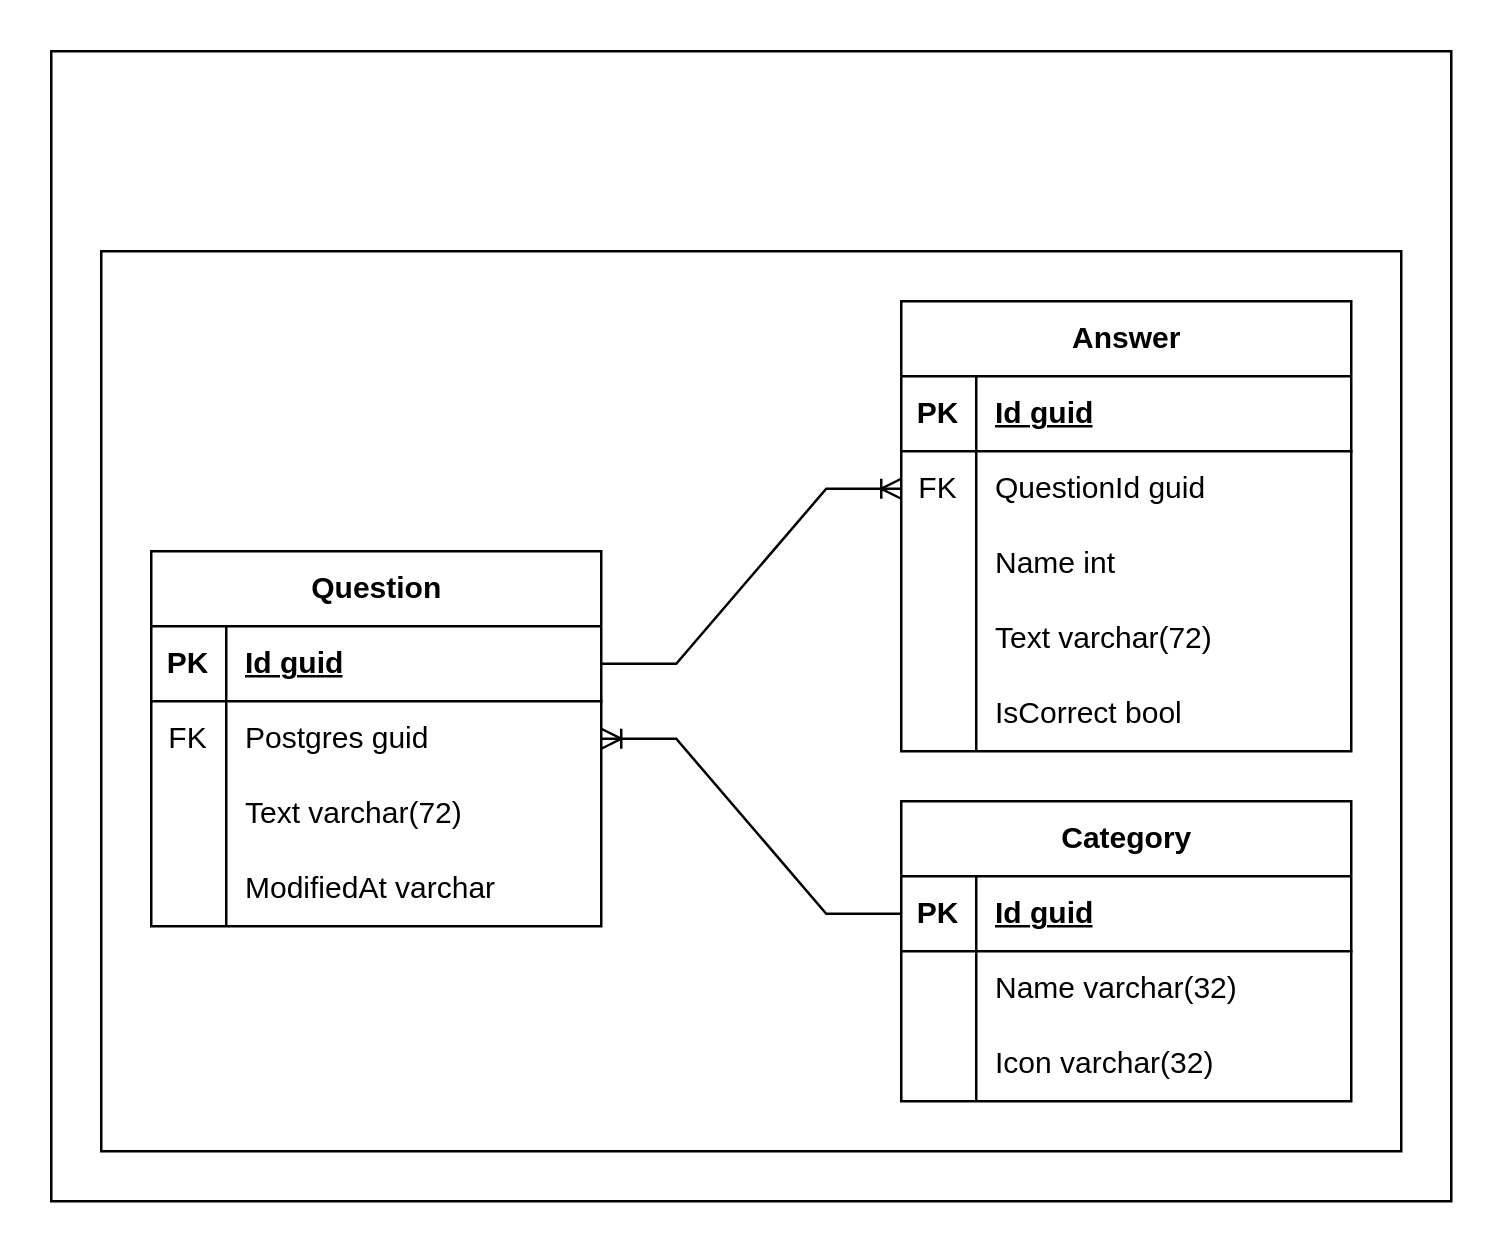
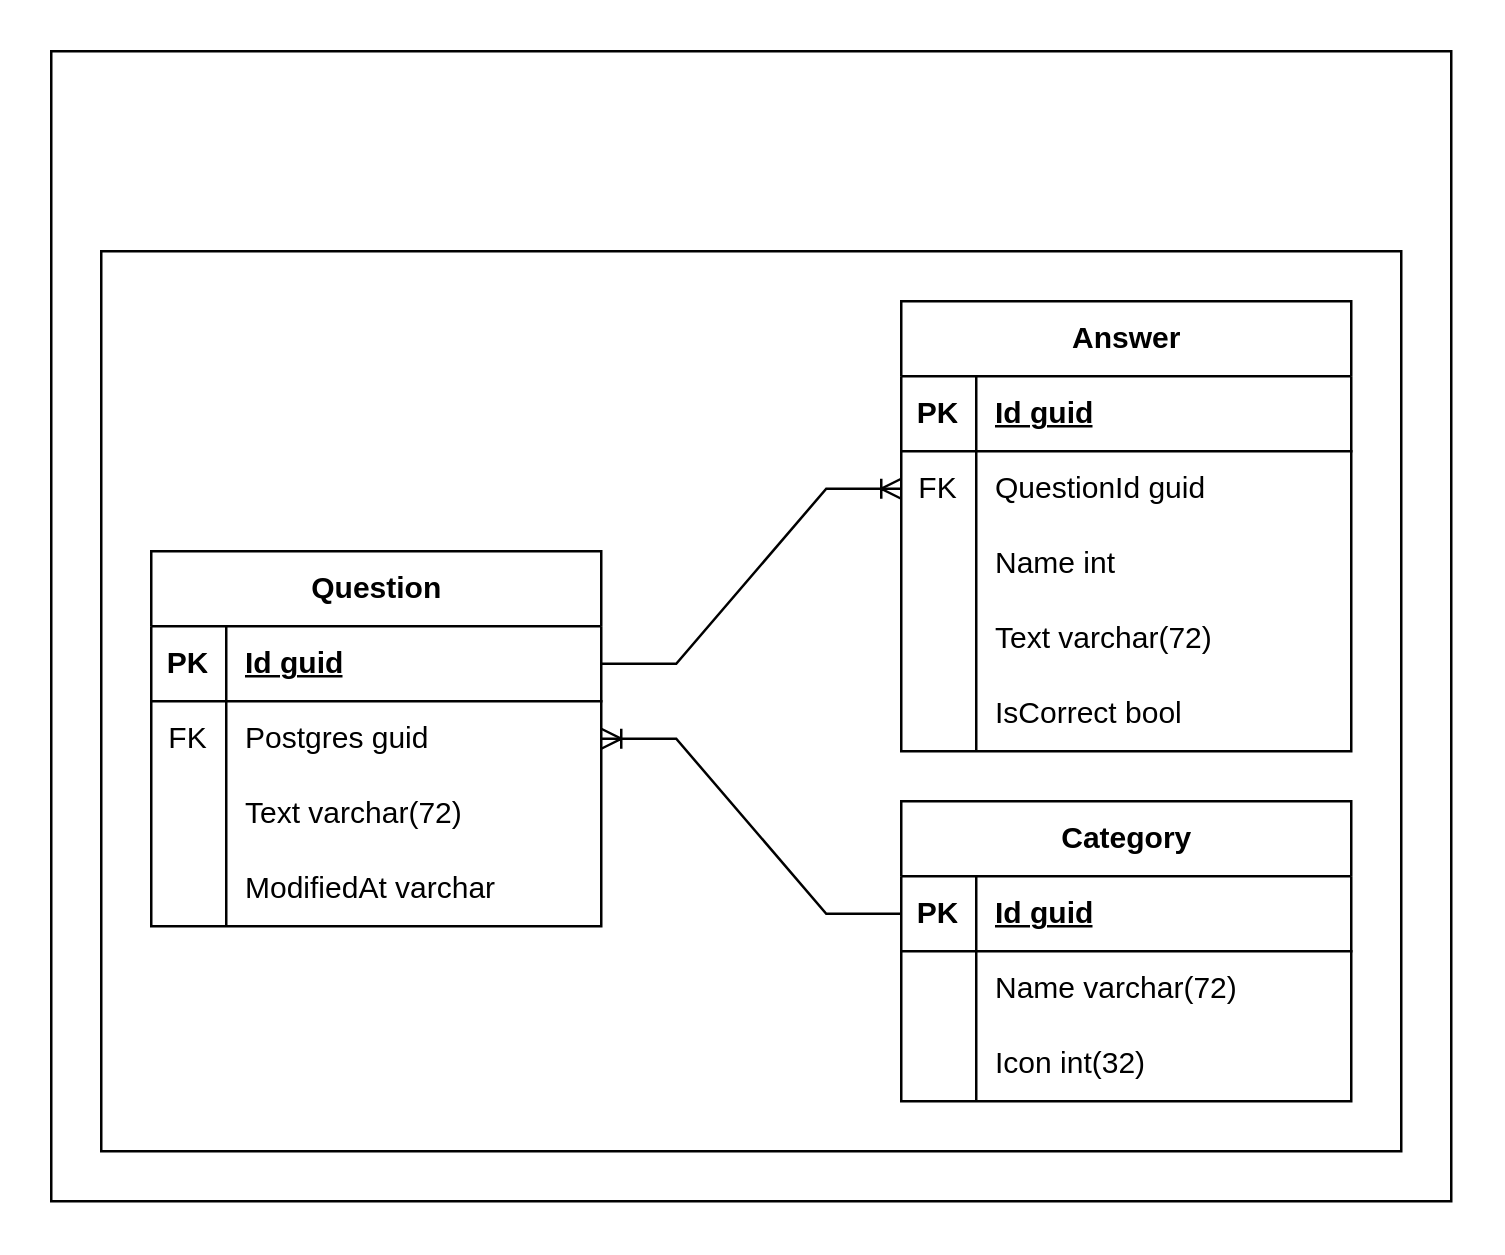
(1127, 989) -> (1127, 989)
(1127, 1064) -> (1089, 1064)
